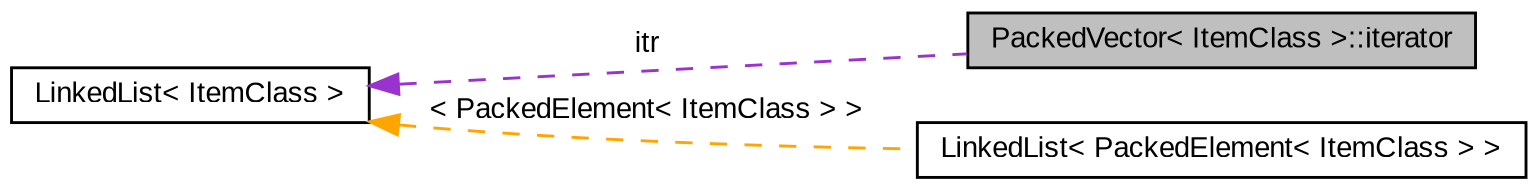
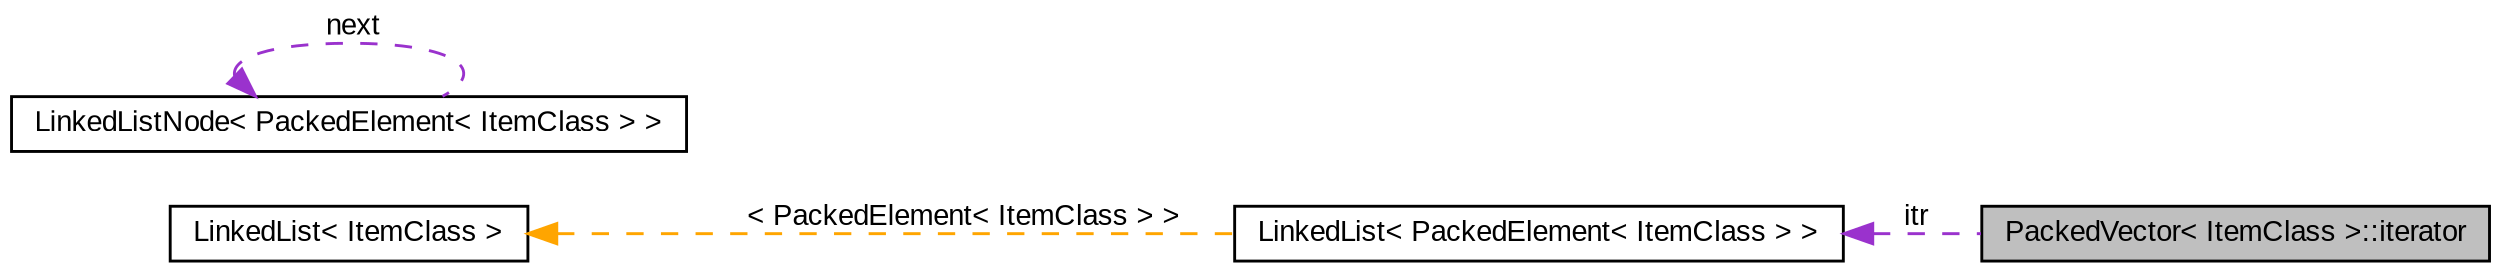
(683, 69) -> (1927, 234)
none -> (349, 124)
